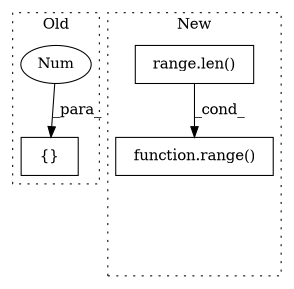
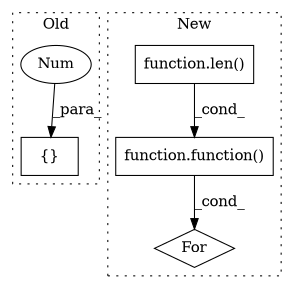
(194, 64) -> (194, 64)
(194, 156) -> (194, 156)
none -> (194, 248)
